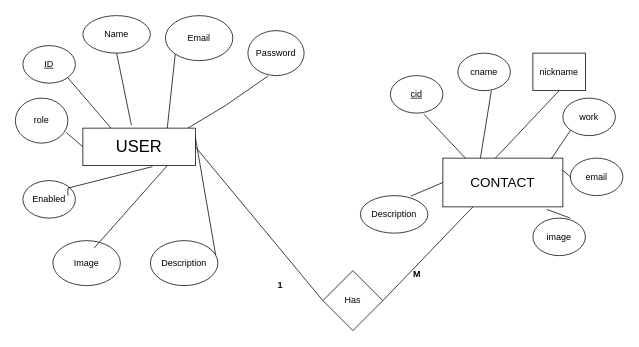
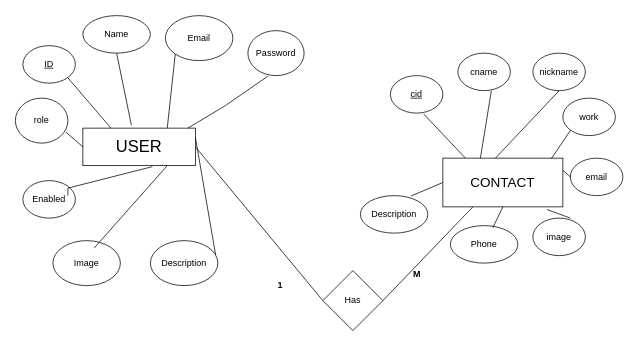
(559, 72) -> (559, 72)
none -> (498, 217)
none -> (484, 244)
